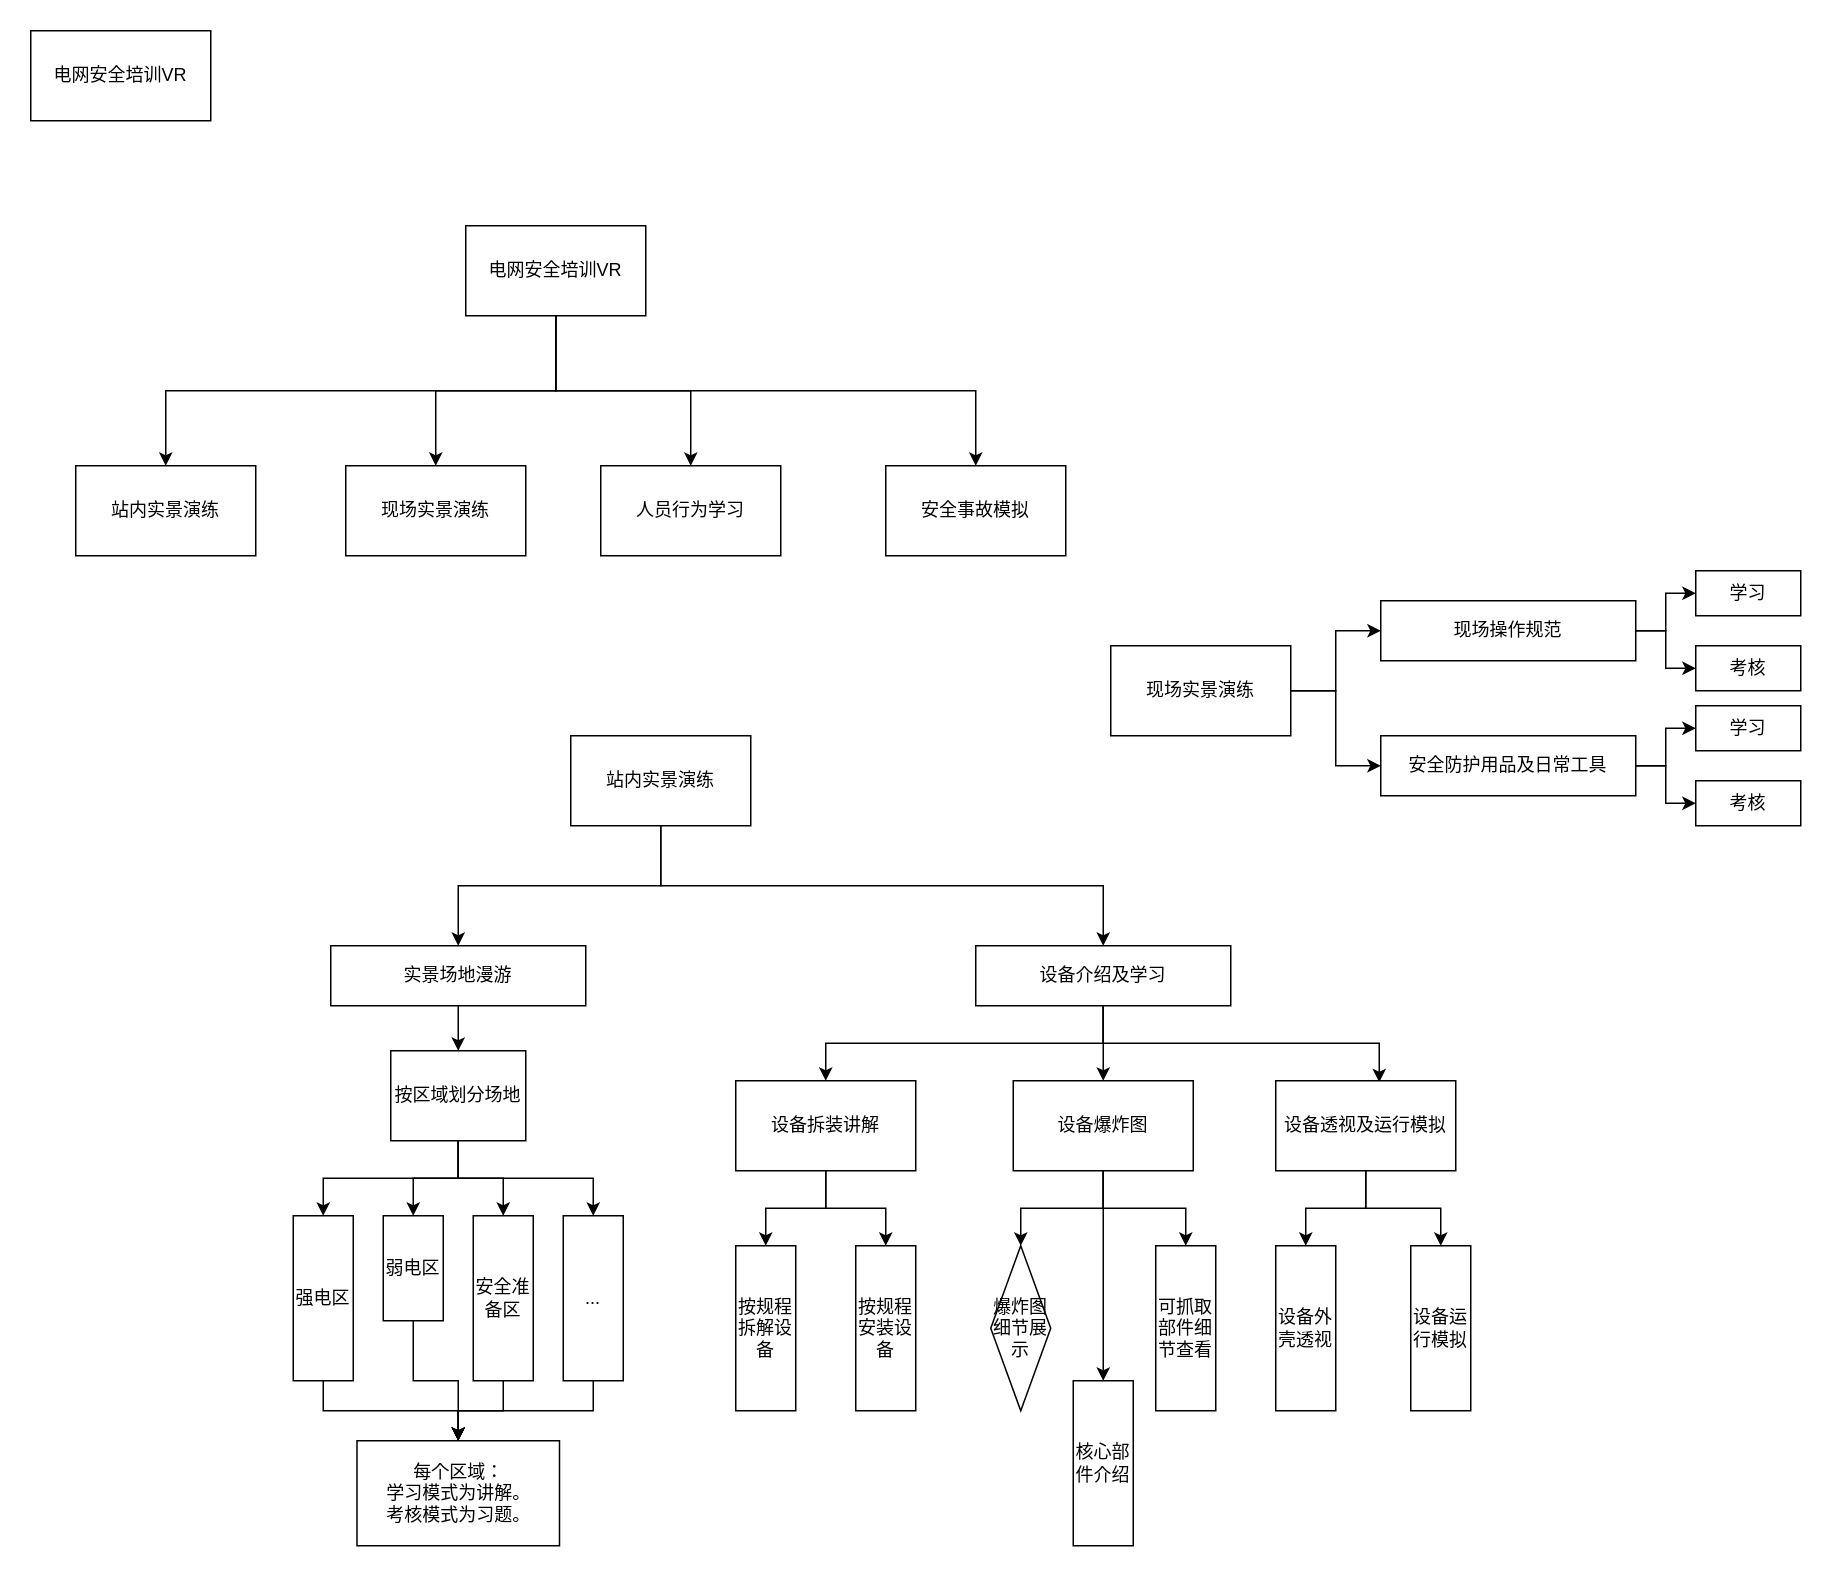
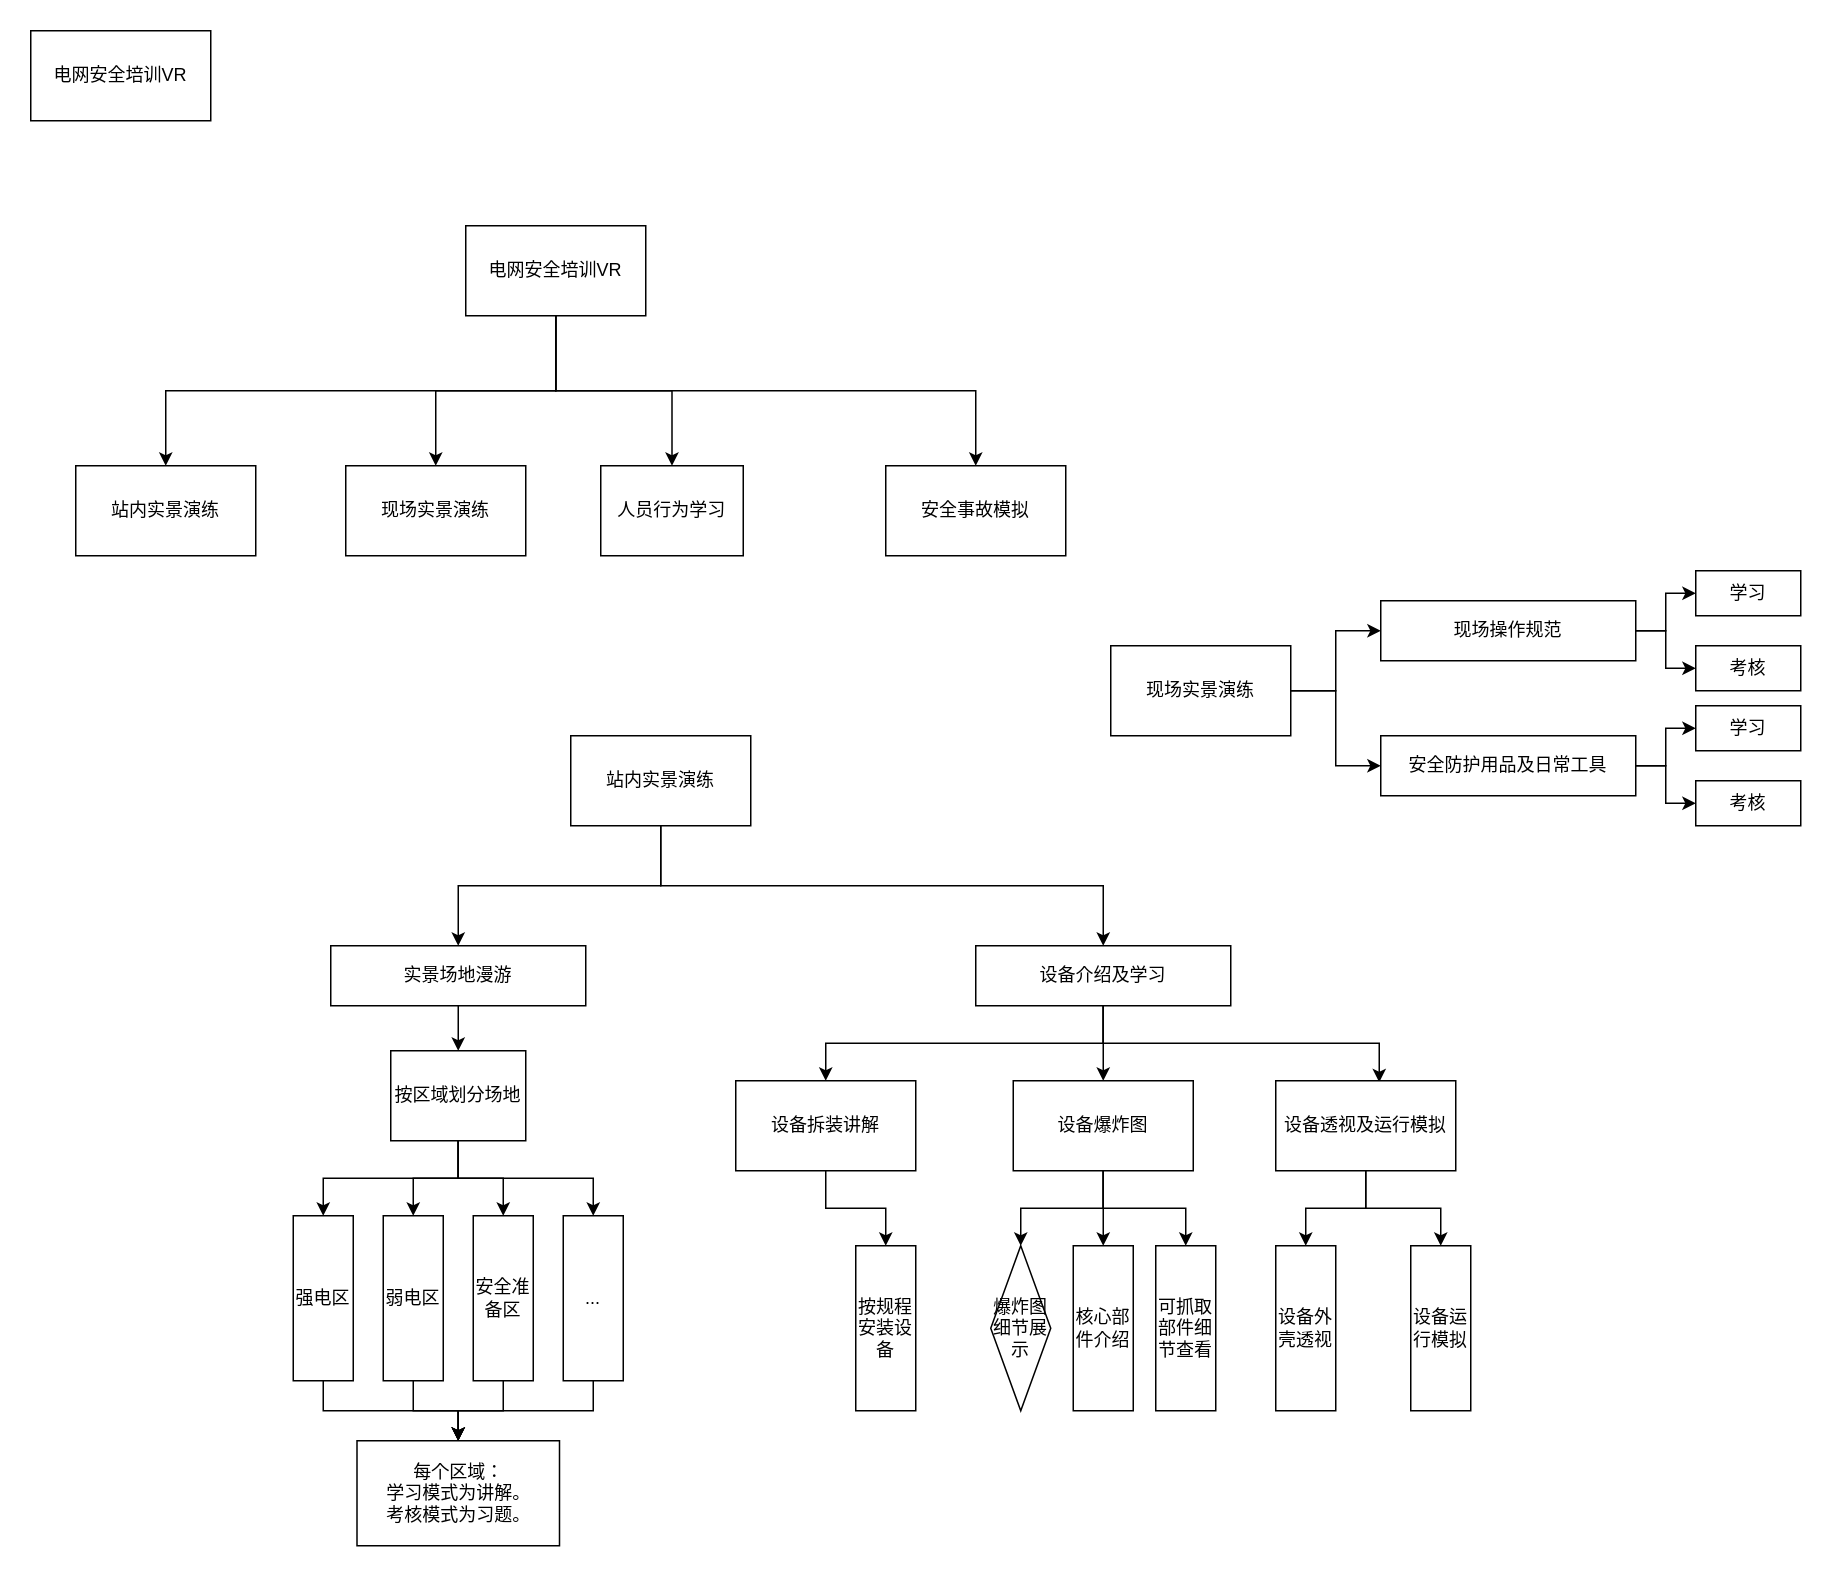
(691, 511) -> (672, 511)
(781, 1208) -> none
(413, 1268) -> (413, 1298)
(766, 1328) -> none
(1103, 1463) -> (1103, 1328)
